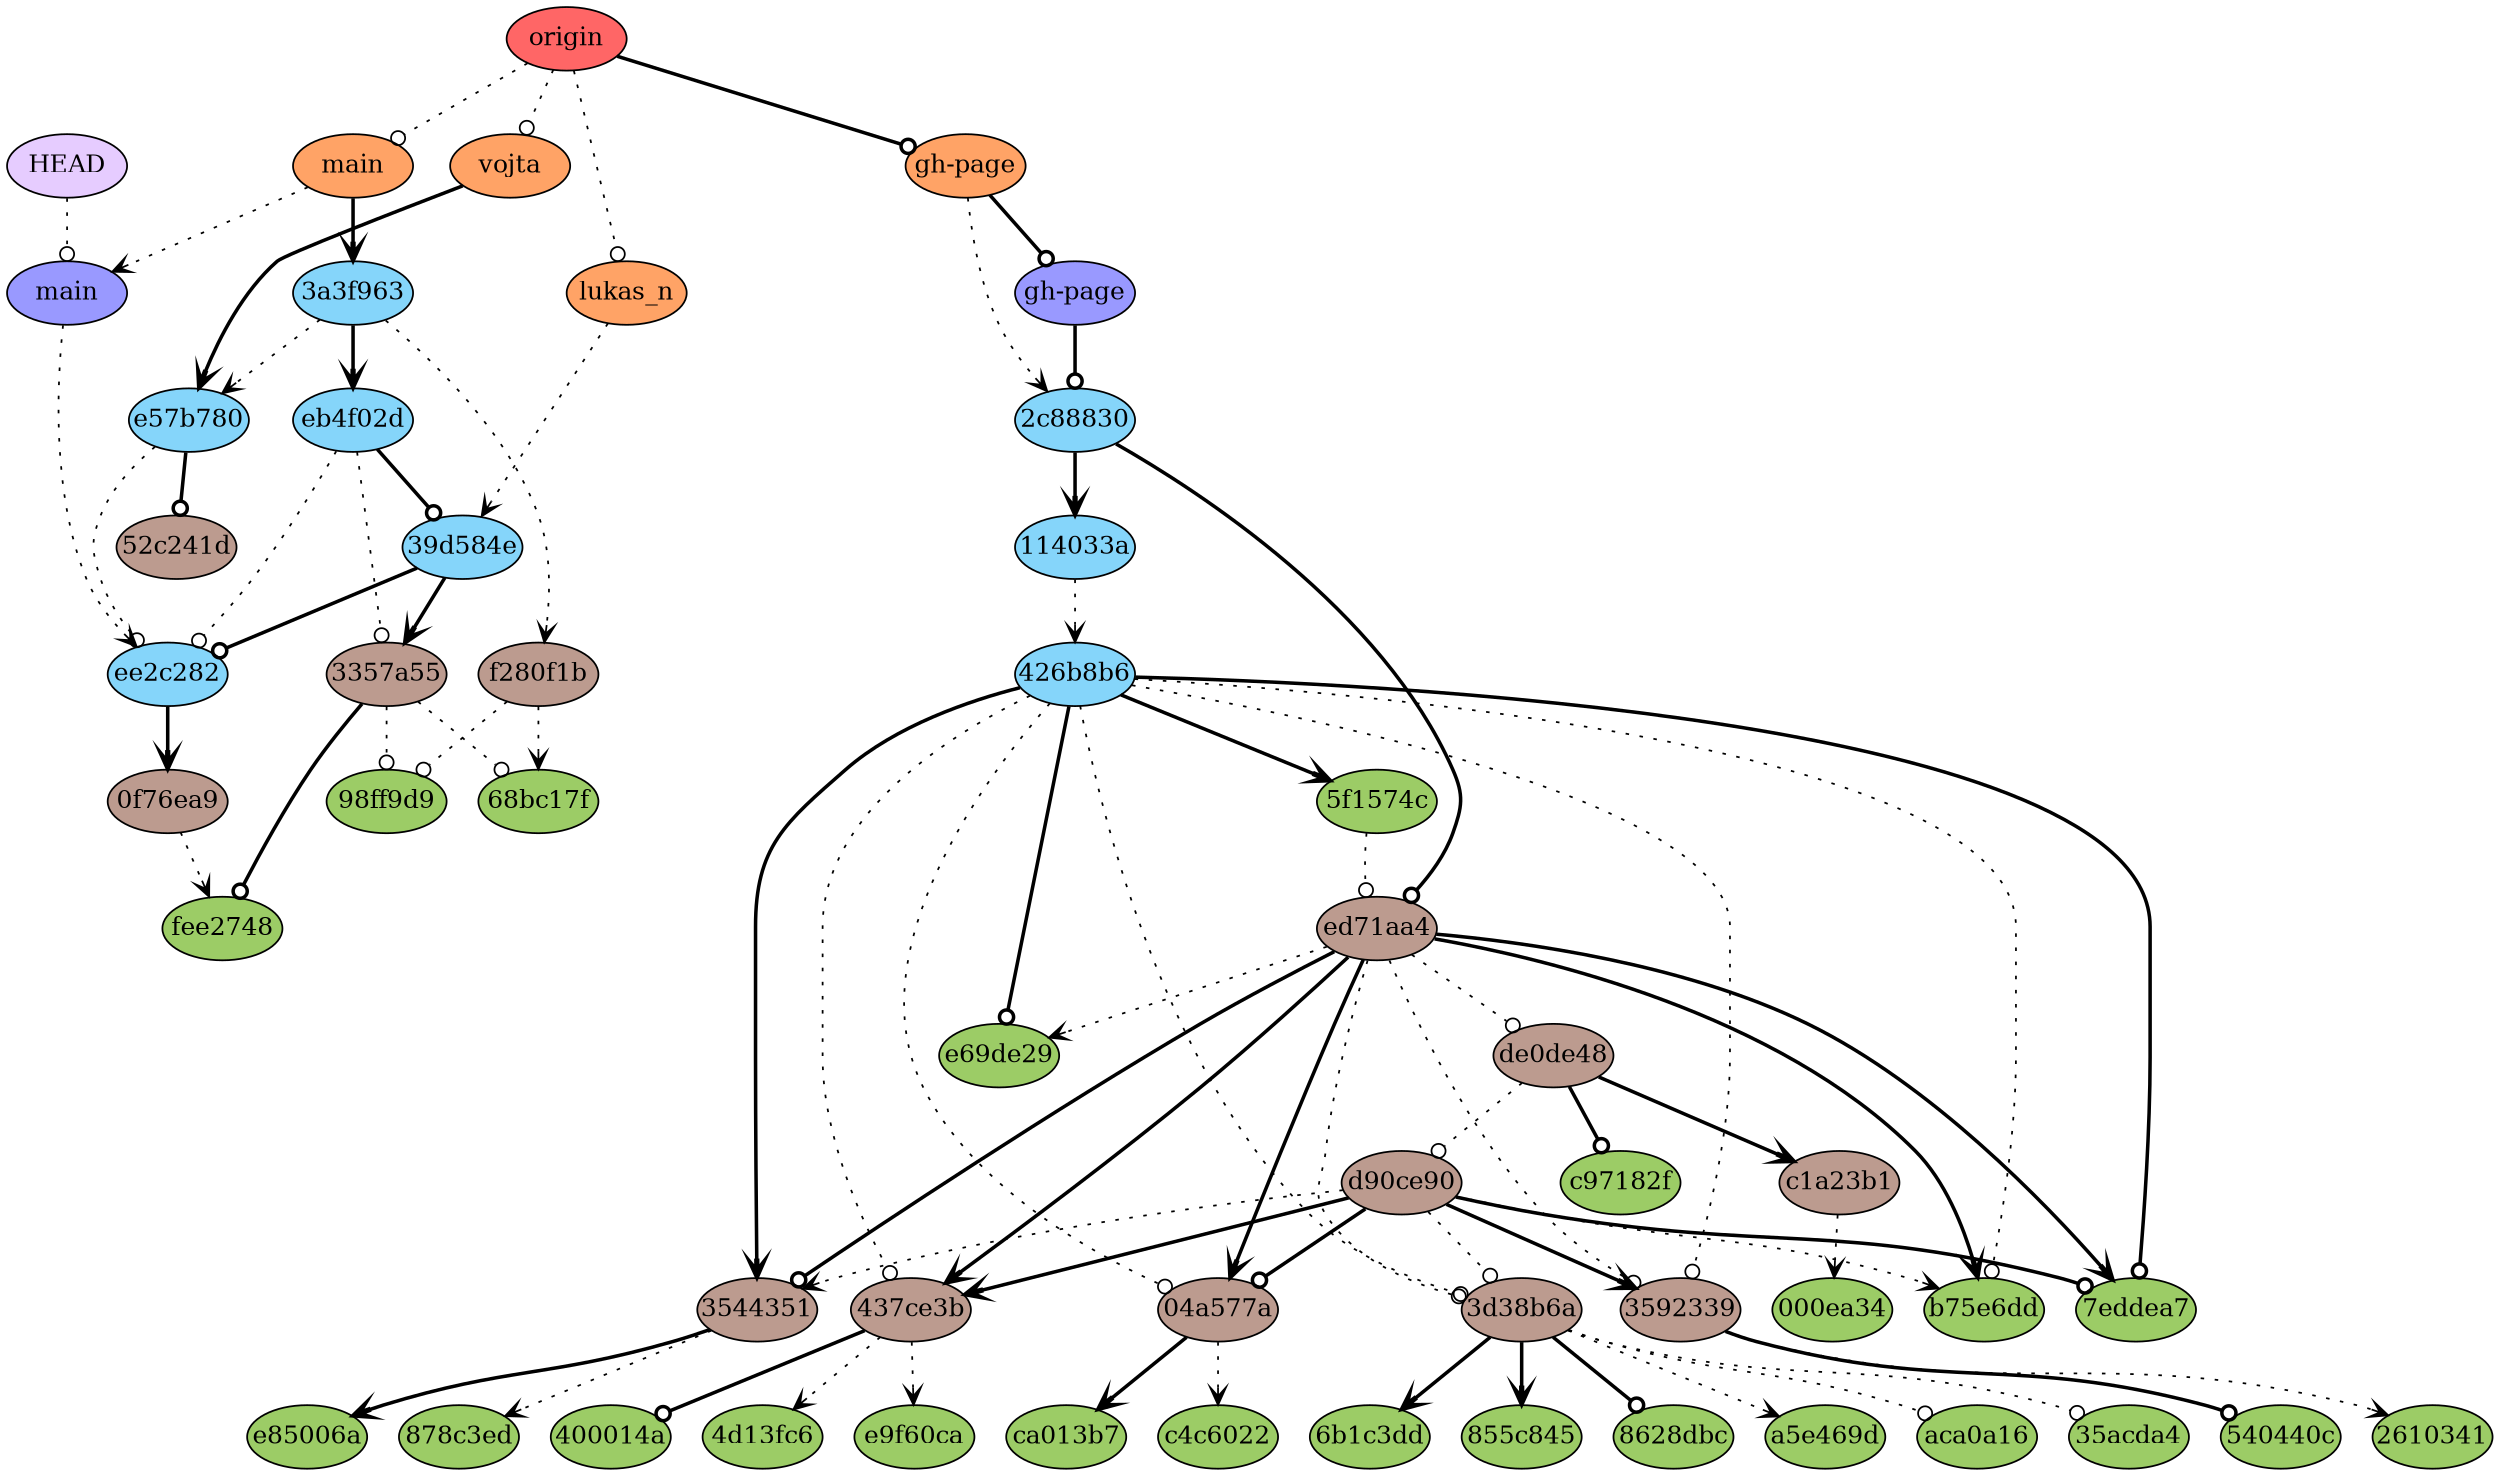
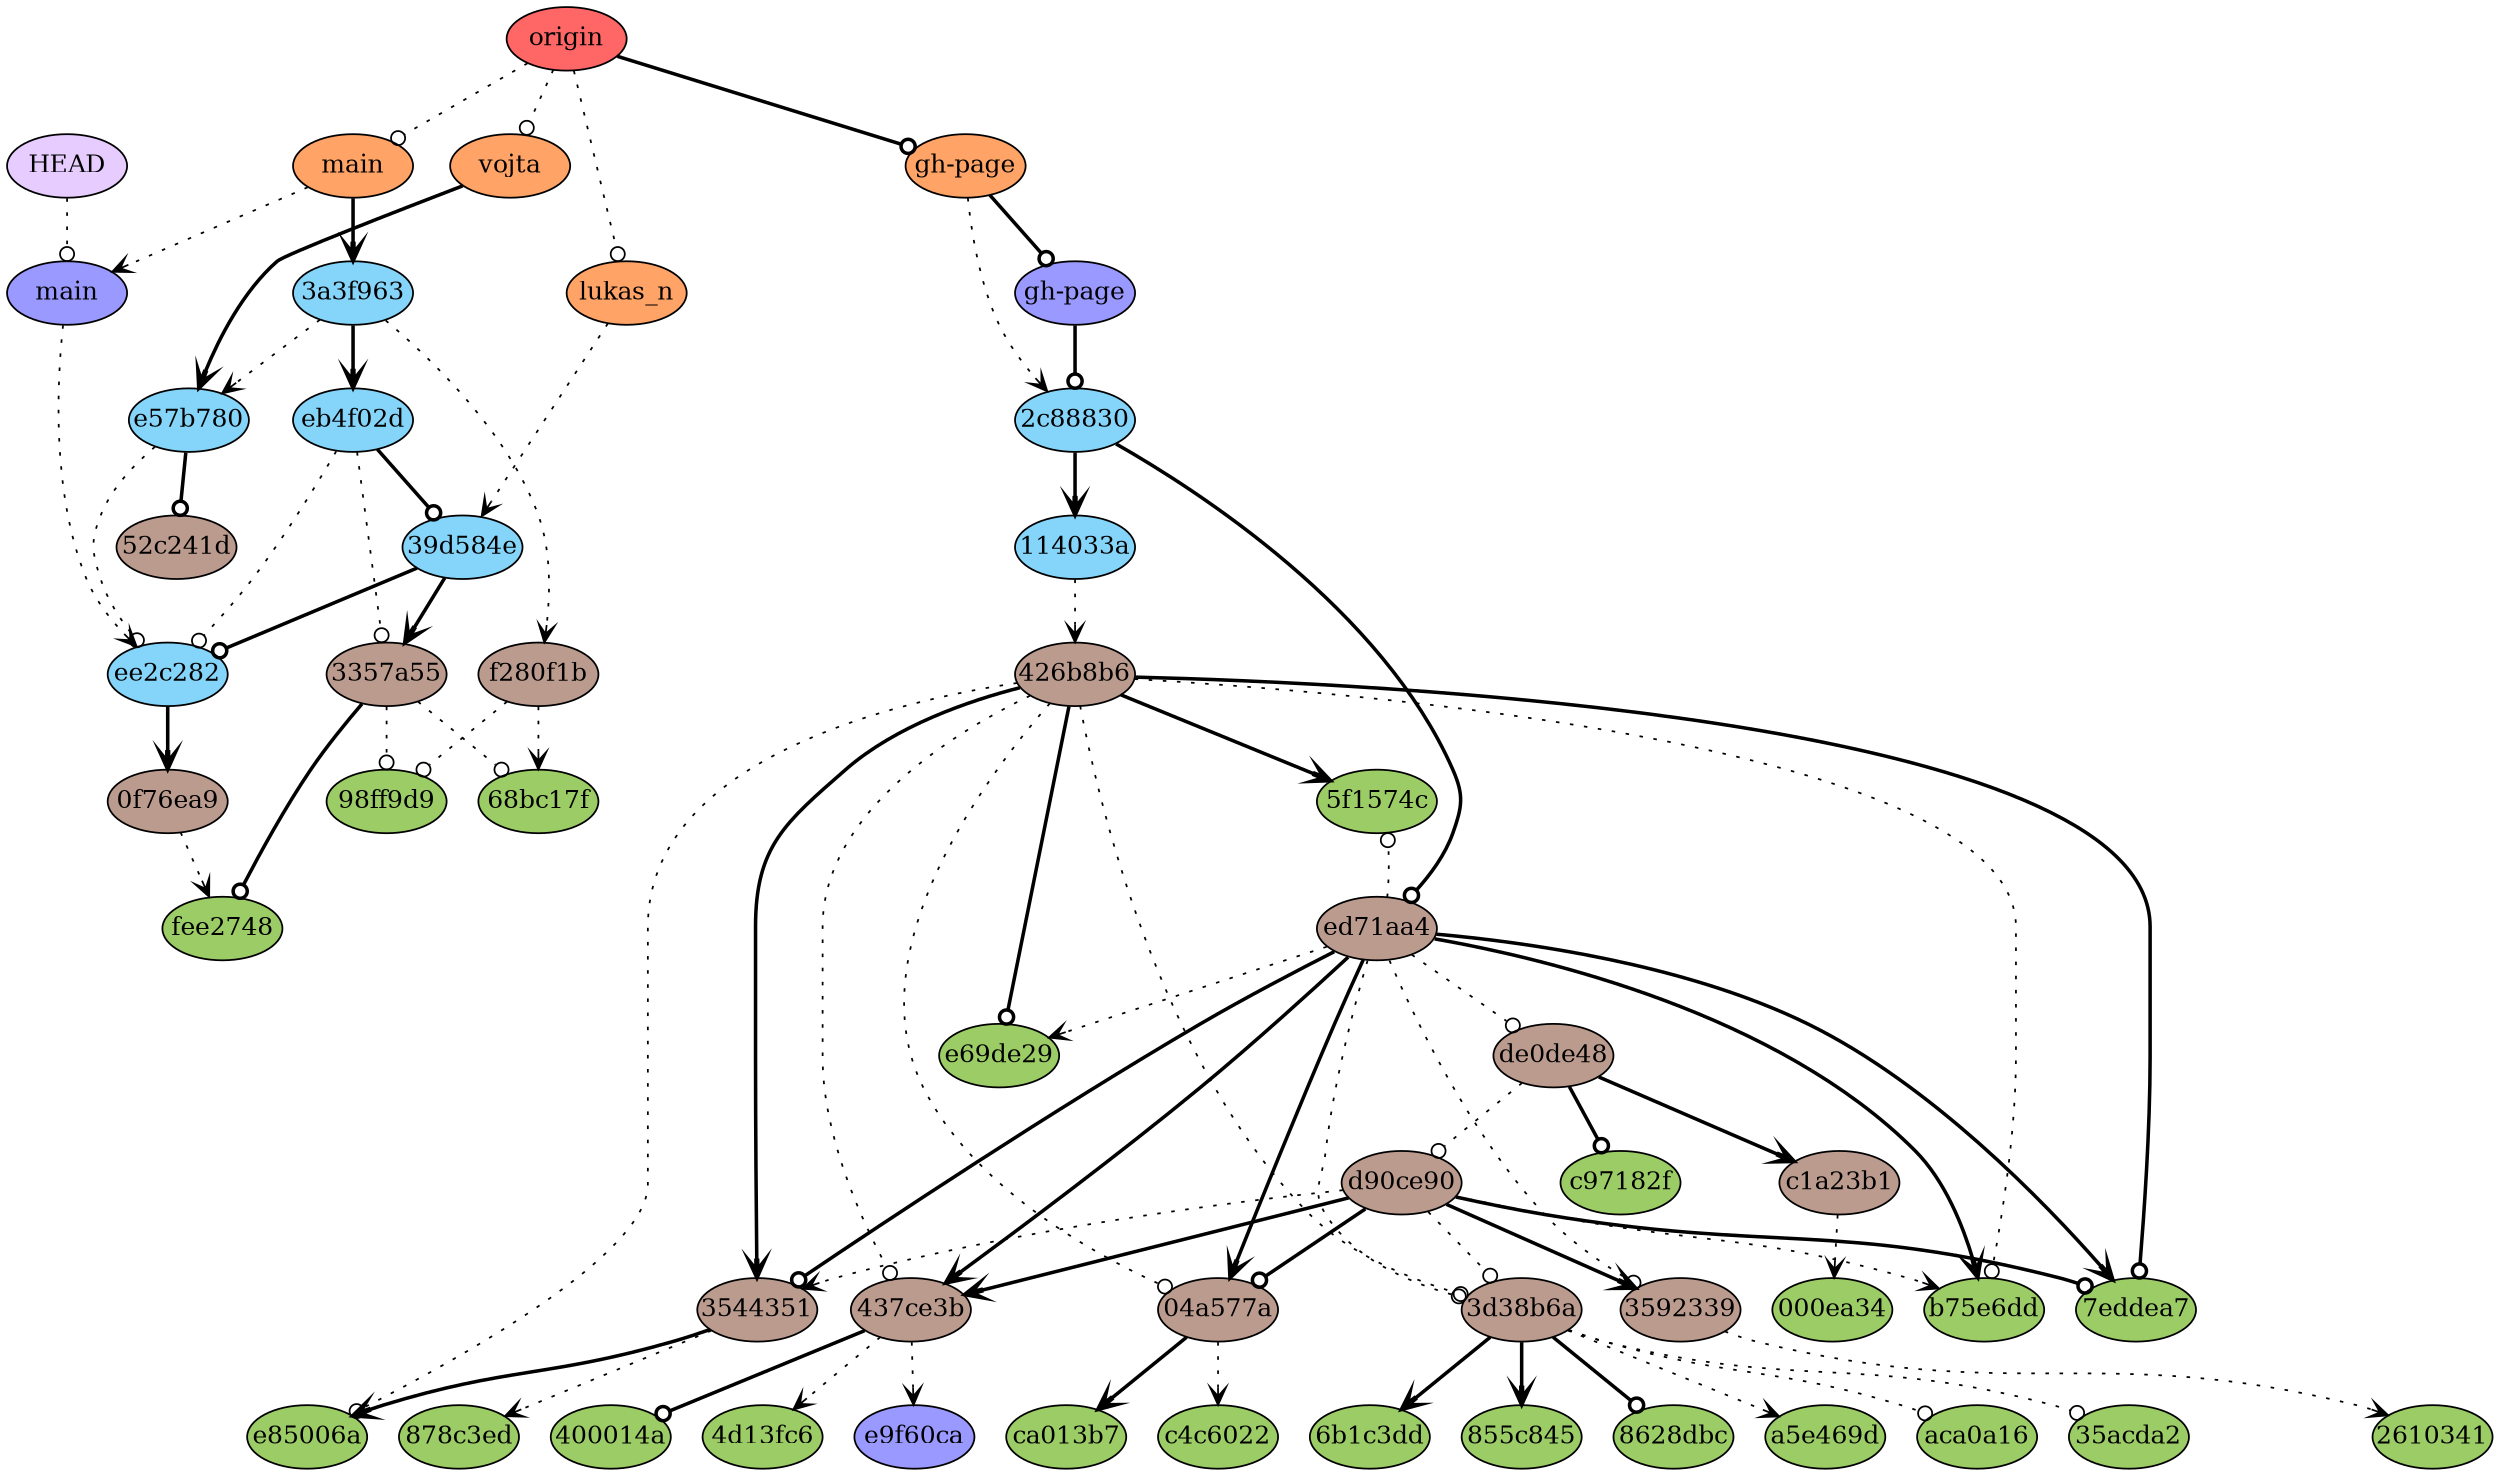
(1075, 674) -> (1075, 674)
(1617, 818) -> (648, 1002)
(1365, 858) -> (1389, 872)
(914, 1437) -> (914, 1437)
(2129, 1437) -> (2129, 1437)
(2281, 1437) -> none
